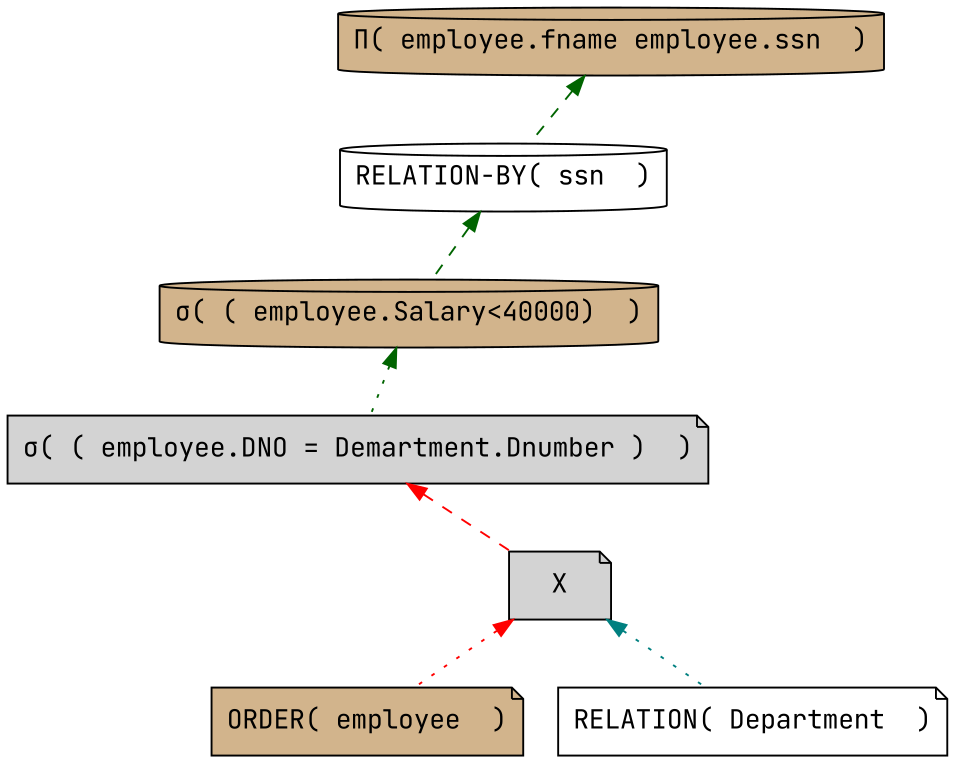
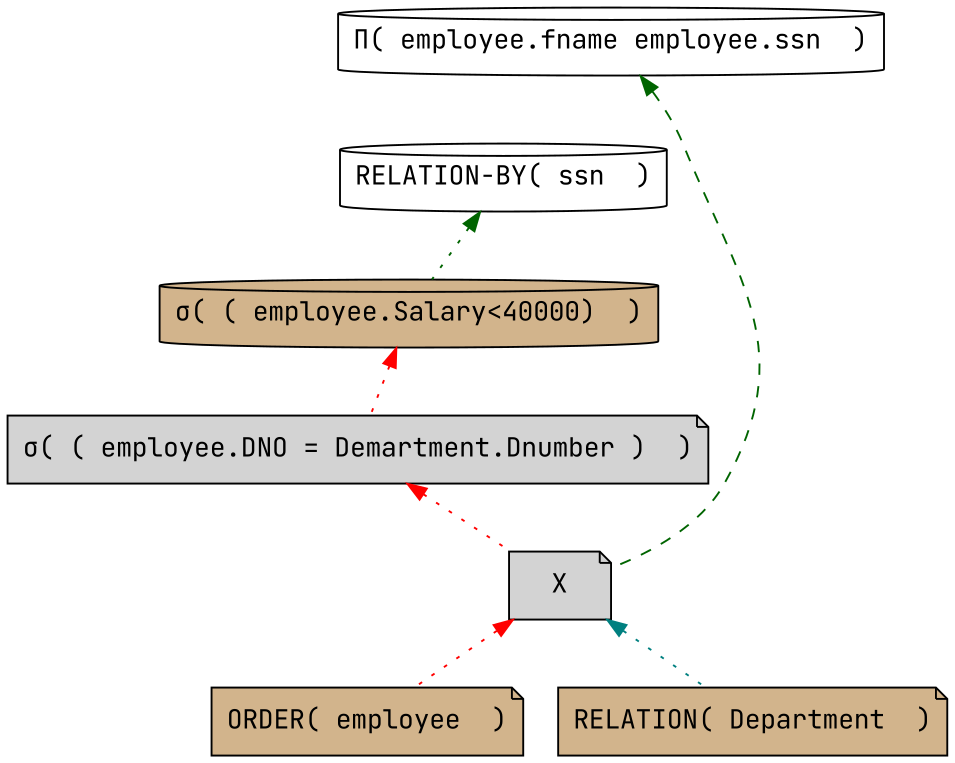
(611, 42) -> (611, 42)
(551, 117) -> (759, 351)
(450, 254) -> (450, 254)
(380, 391) -> (380, 391)
(467, 523) -> (467, 523)
(753, 722) -> (753, 722)
